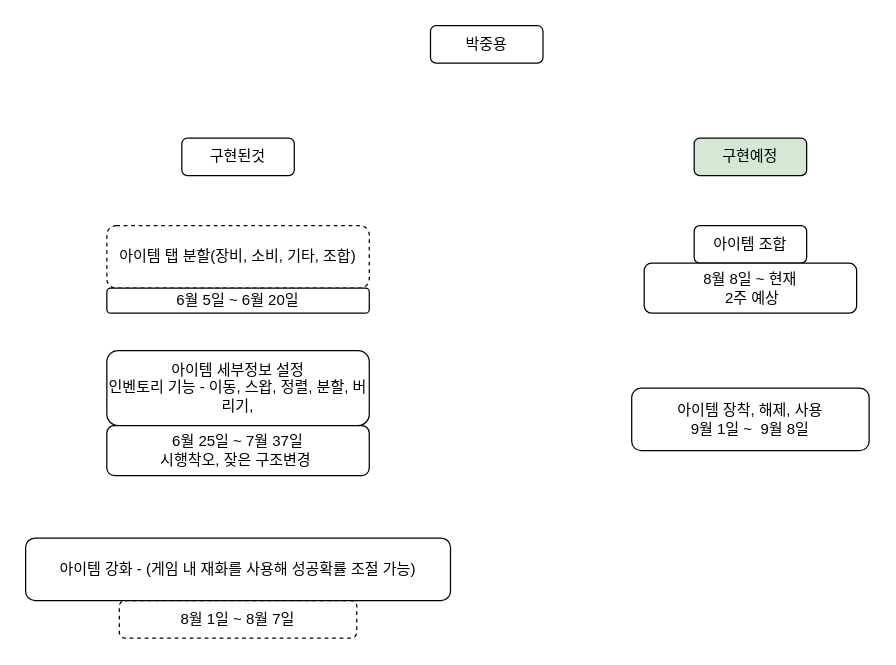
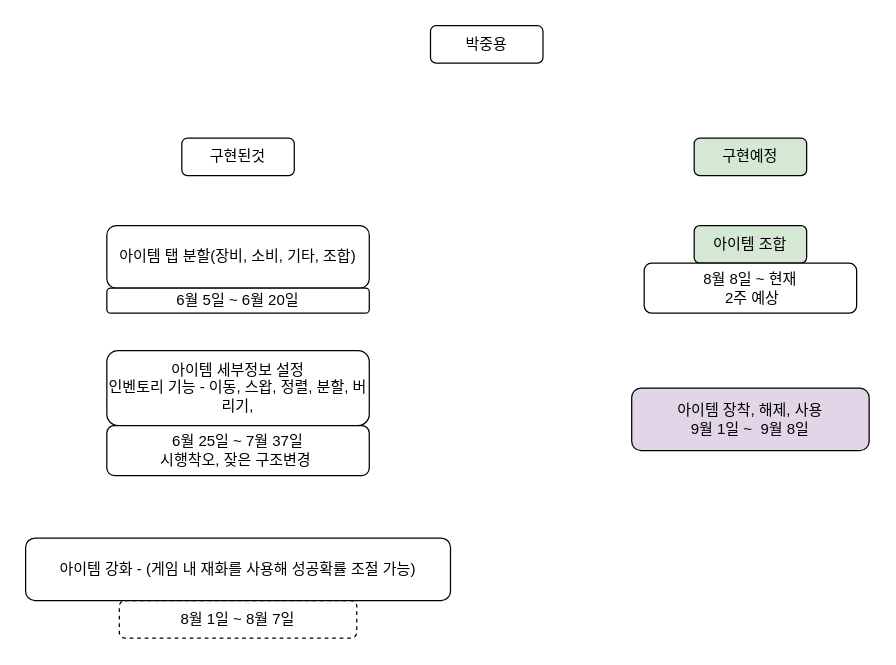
(751, 244) -> (751, 244)
(238, 257) -> (238, 257)
(751, 419) -> (751, 419)
